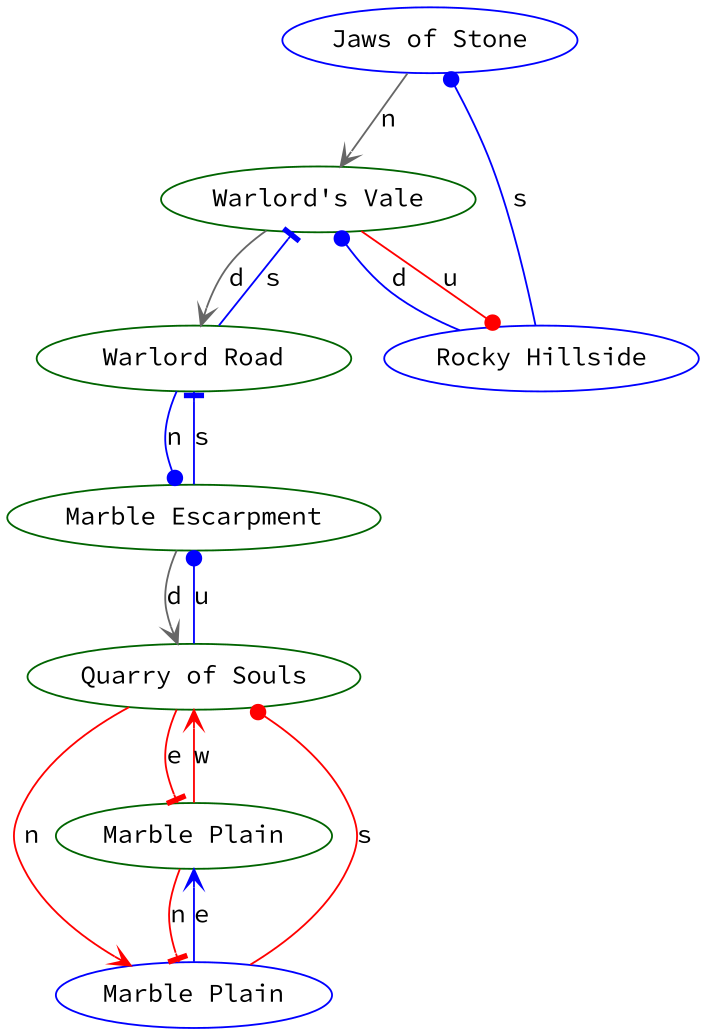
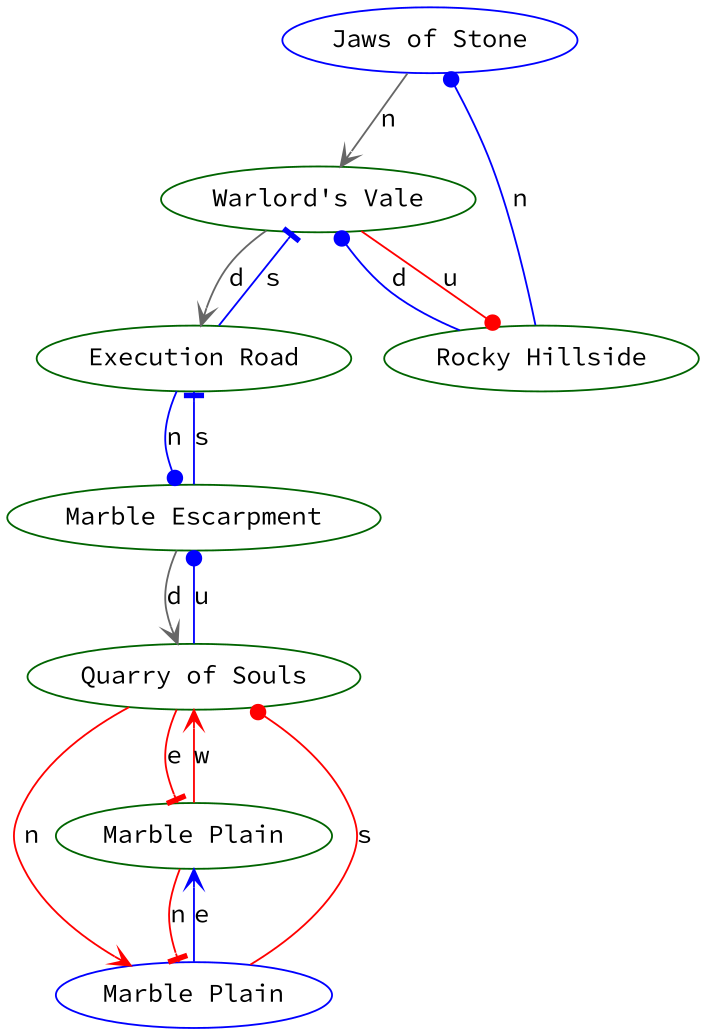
(520, 199) -> (520, 199)
(194, 359) -> (194, 359)
(542, 359) -> (542, 359)
